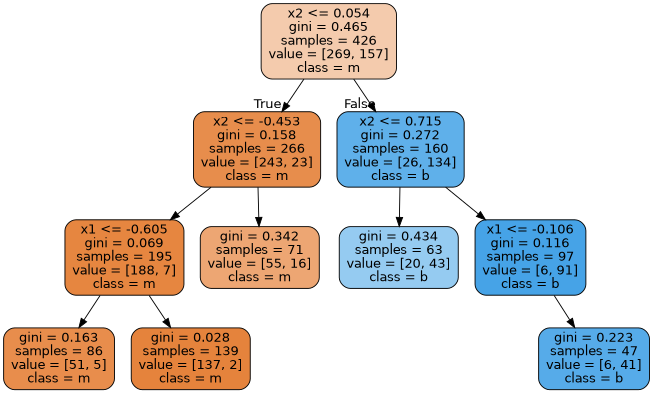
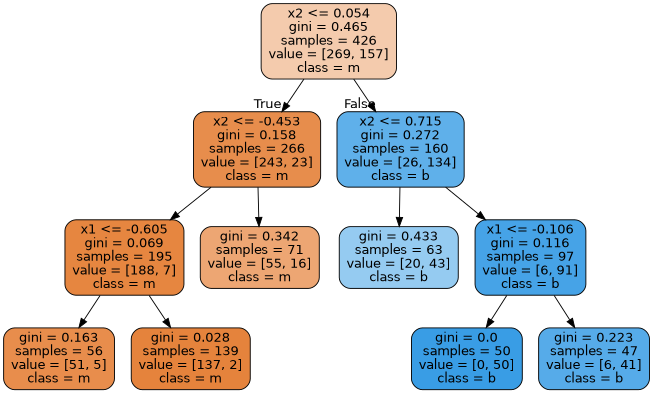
(399, 258) -> (399, 258)
(59, 359) -> (59, 359)
none -> (467, 359)
